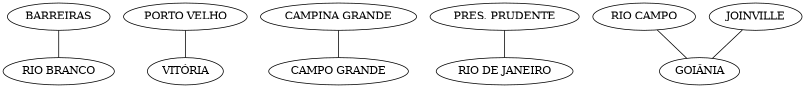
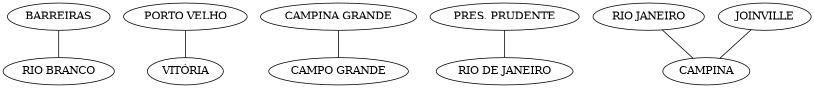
(644, 17) -> (649, 17)
(700, 71) -> (706, 71)
